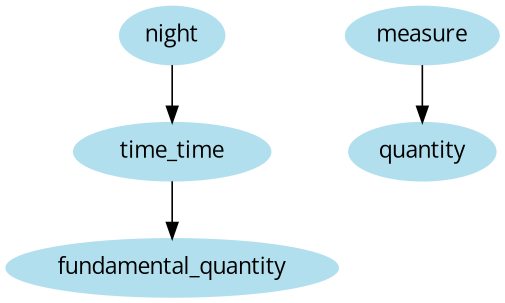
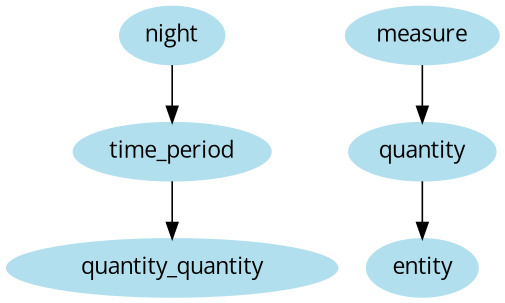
(172, 152) -> (172, 152)
(172, 268) -> (172, 268)
none -> (422, 268)
